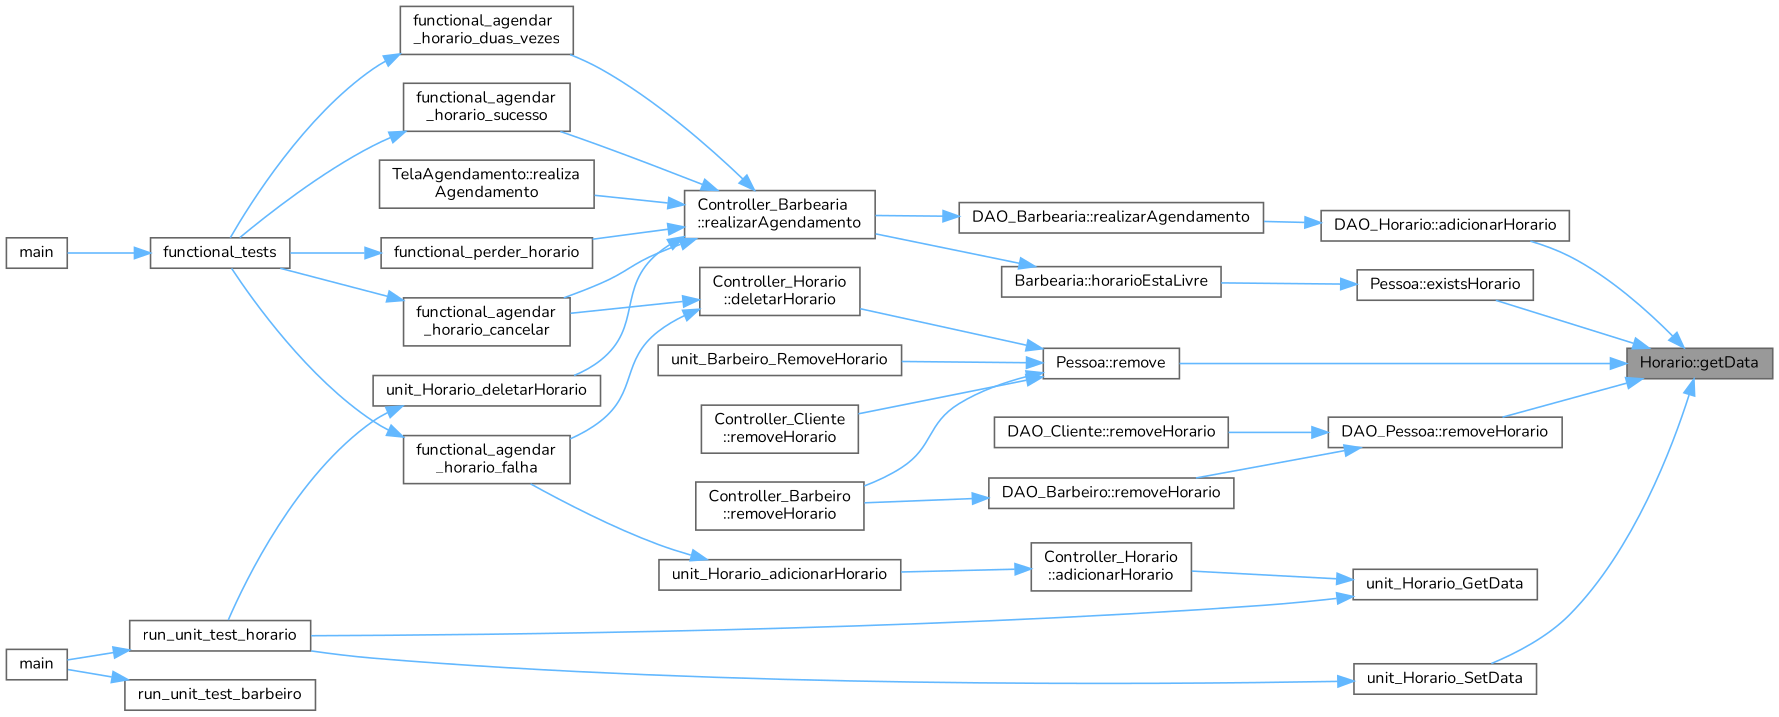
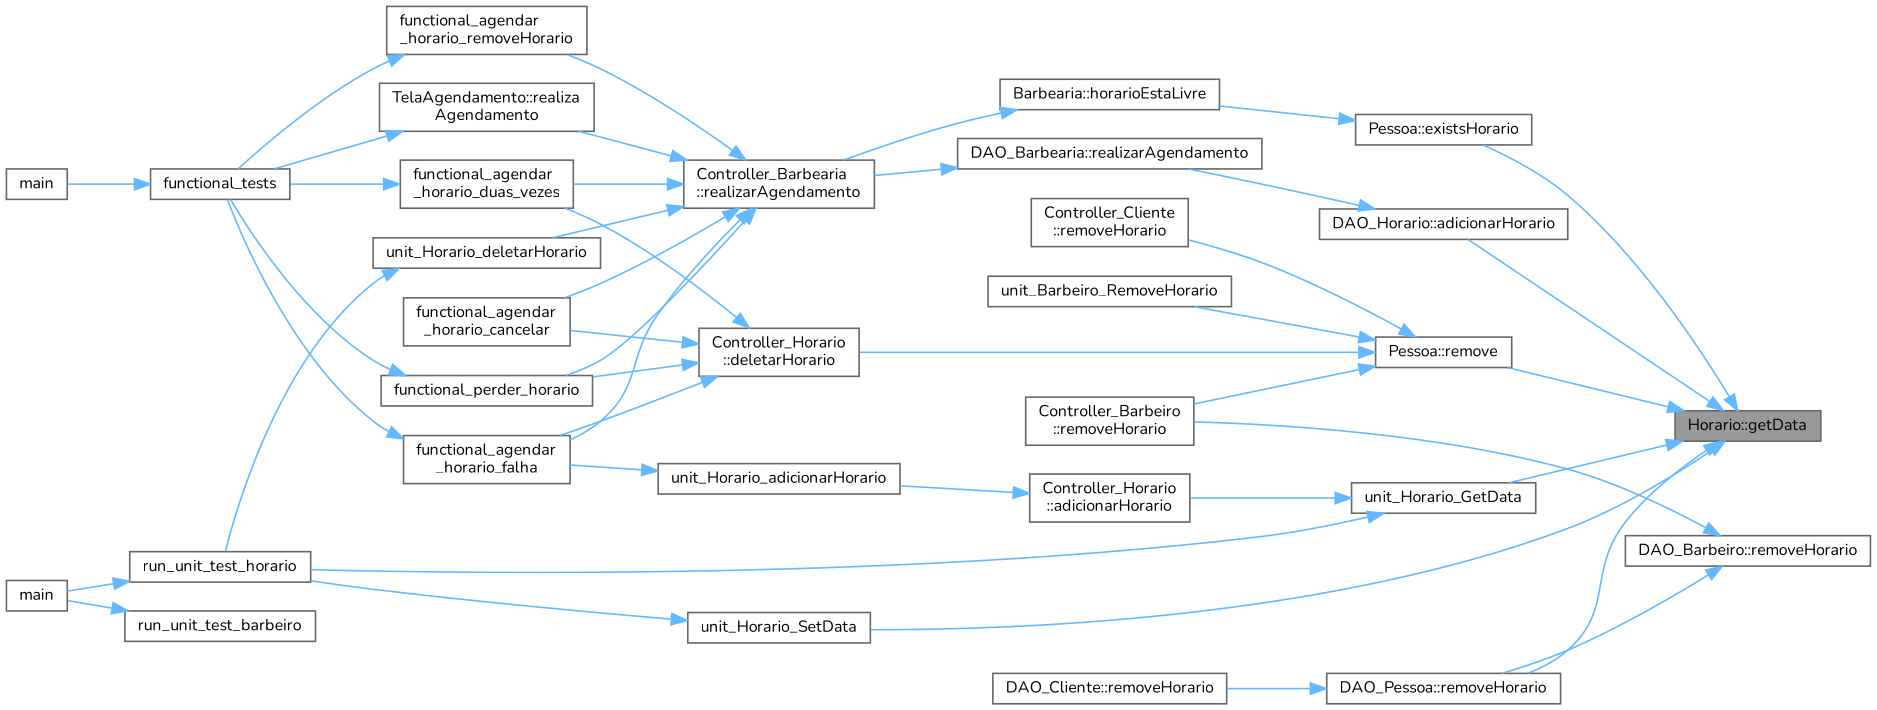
(487, 107) -> (487, 30)
none -> (667, 265)
(334, 282) -> (331, 152)
none -> (640, 348)
none -> (644, 370)
(1270, 464) -> (1609, 631)
none -> (1588, 464)
